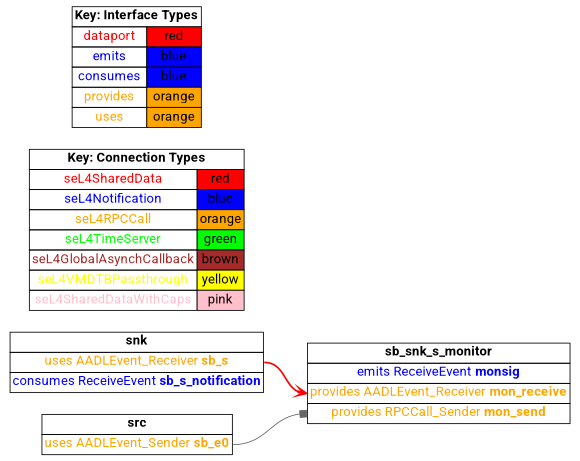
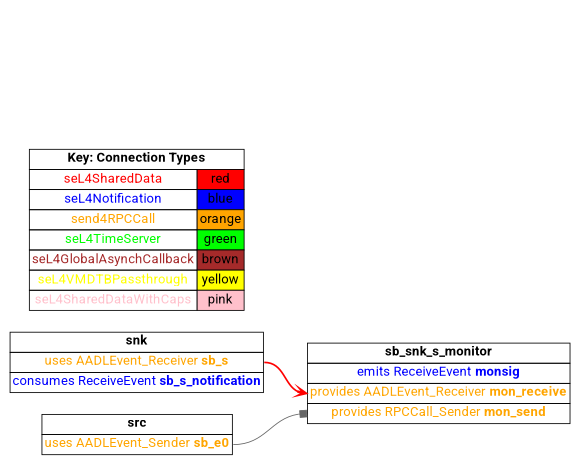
(137, 67) -> none
(113, 219) -> (113, 219)
